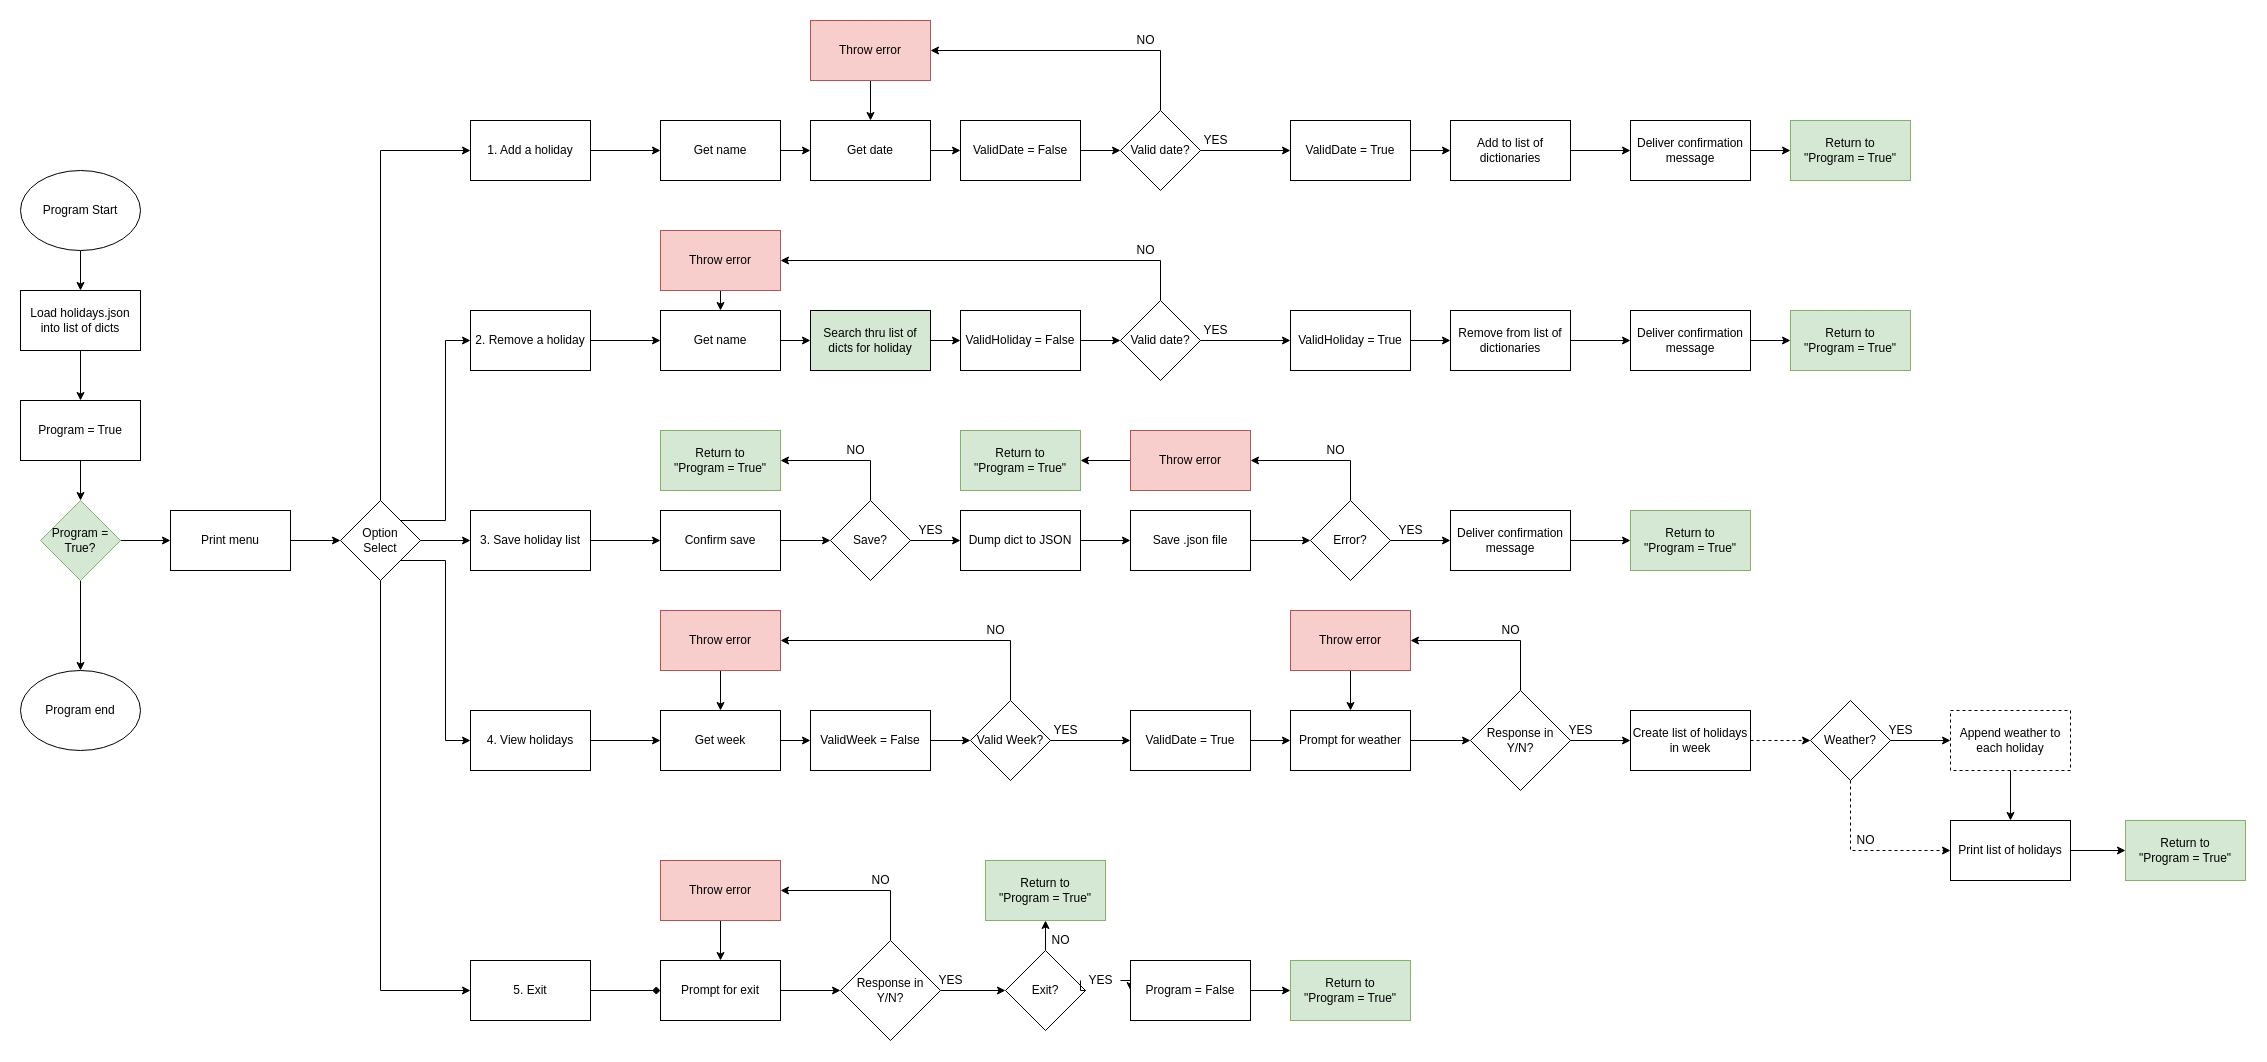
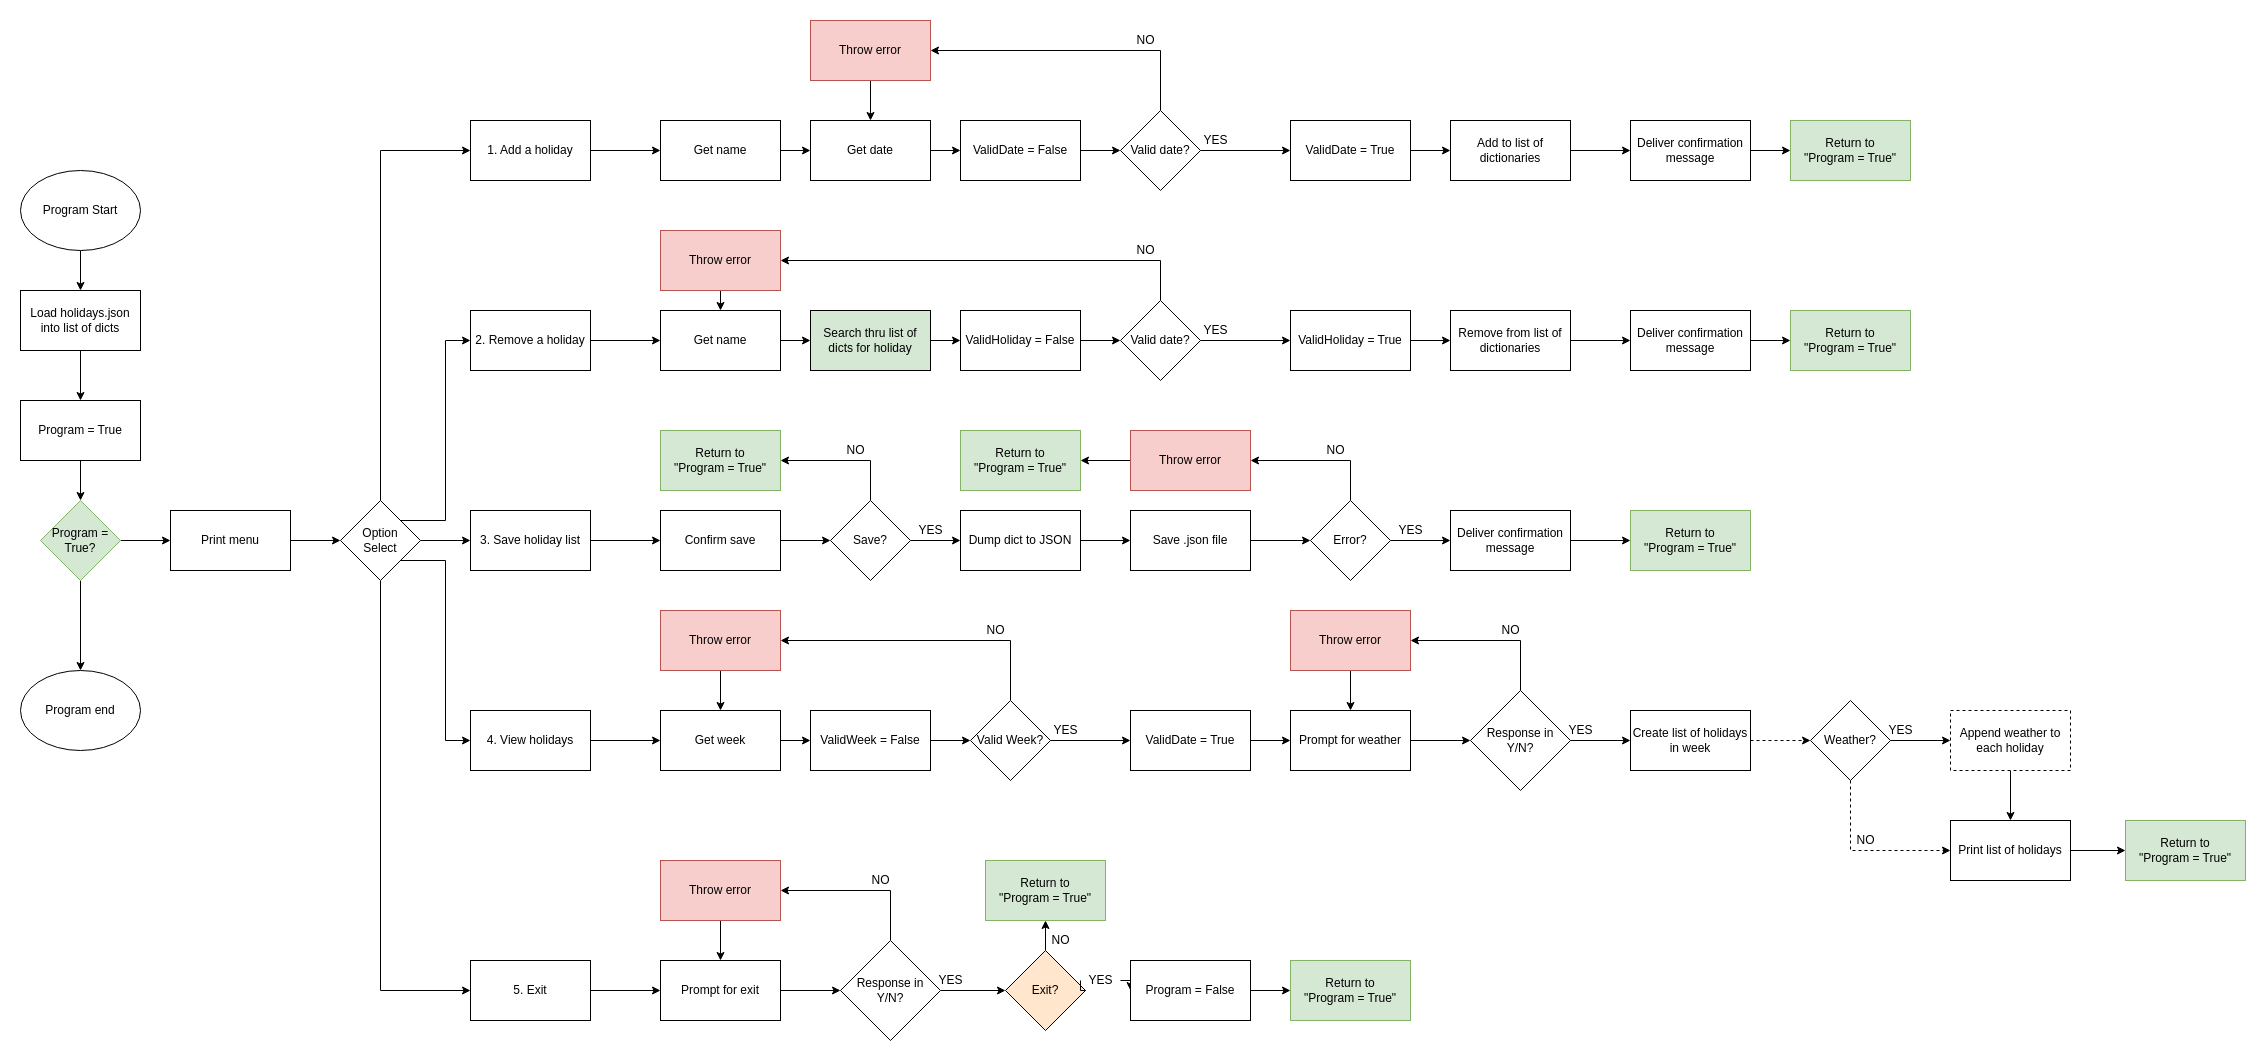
(652, 991) -> (652, 991)
(1046, 991) -> (1046, 991)
